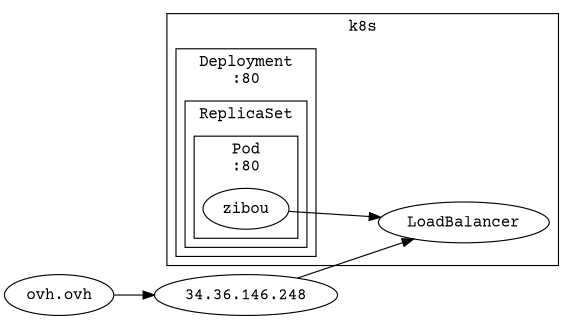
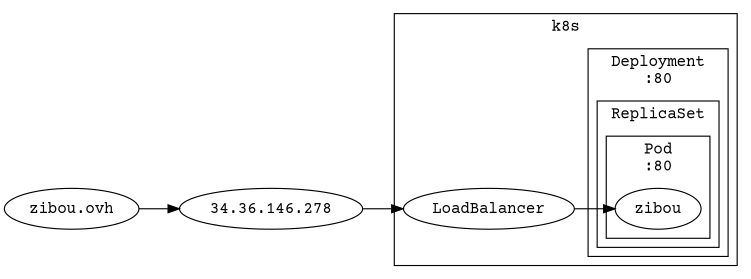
(329, 214) -> (589, 209)
(59, 295) -> (72, 209)
(246, 295) -> (271, 209)
